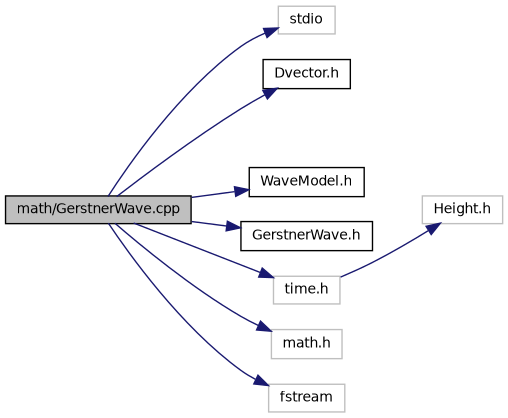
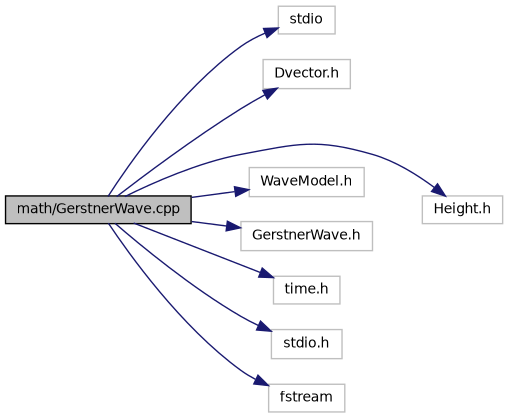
(307, 74) -> (307, 74)
(307, 182) -> (307, 182)
(307, 236) -> (307, 236)
(385, 256) -> (280, 147)
(307, 344) -> (307, 344)
